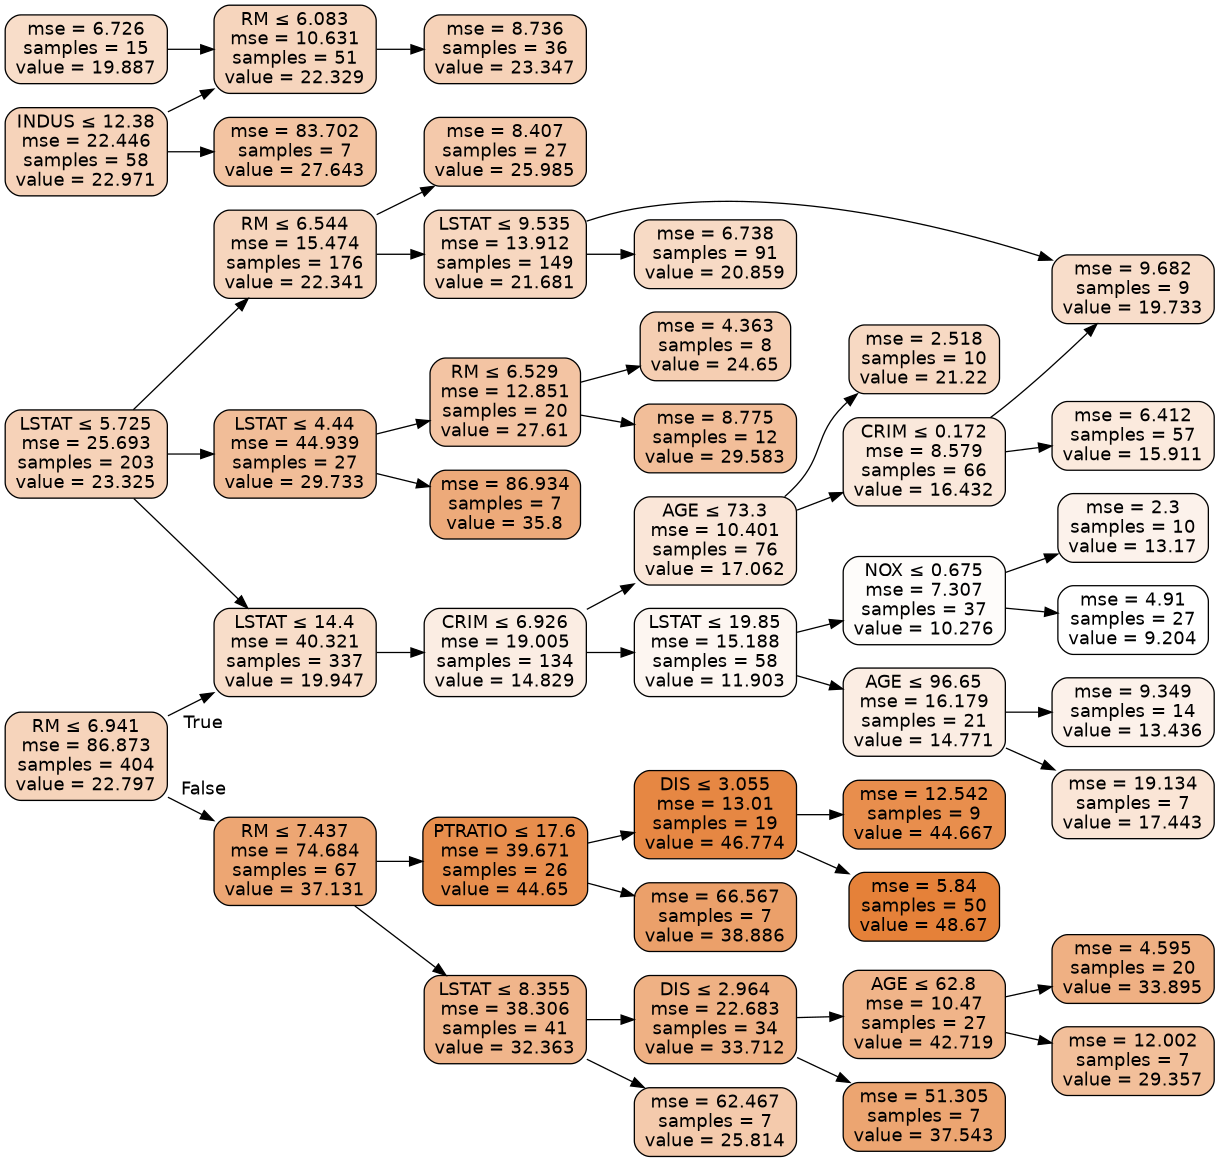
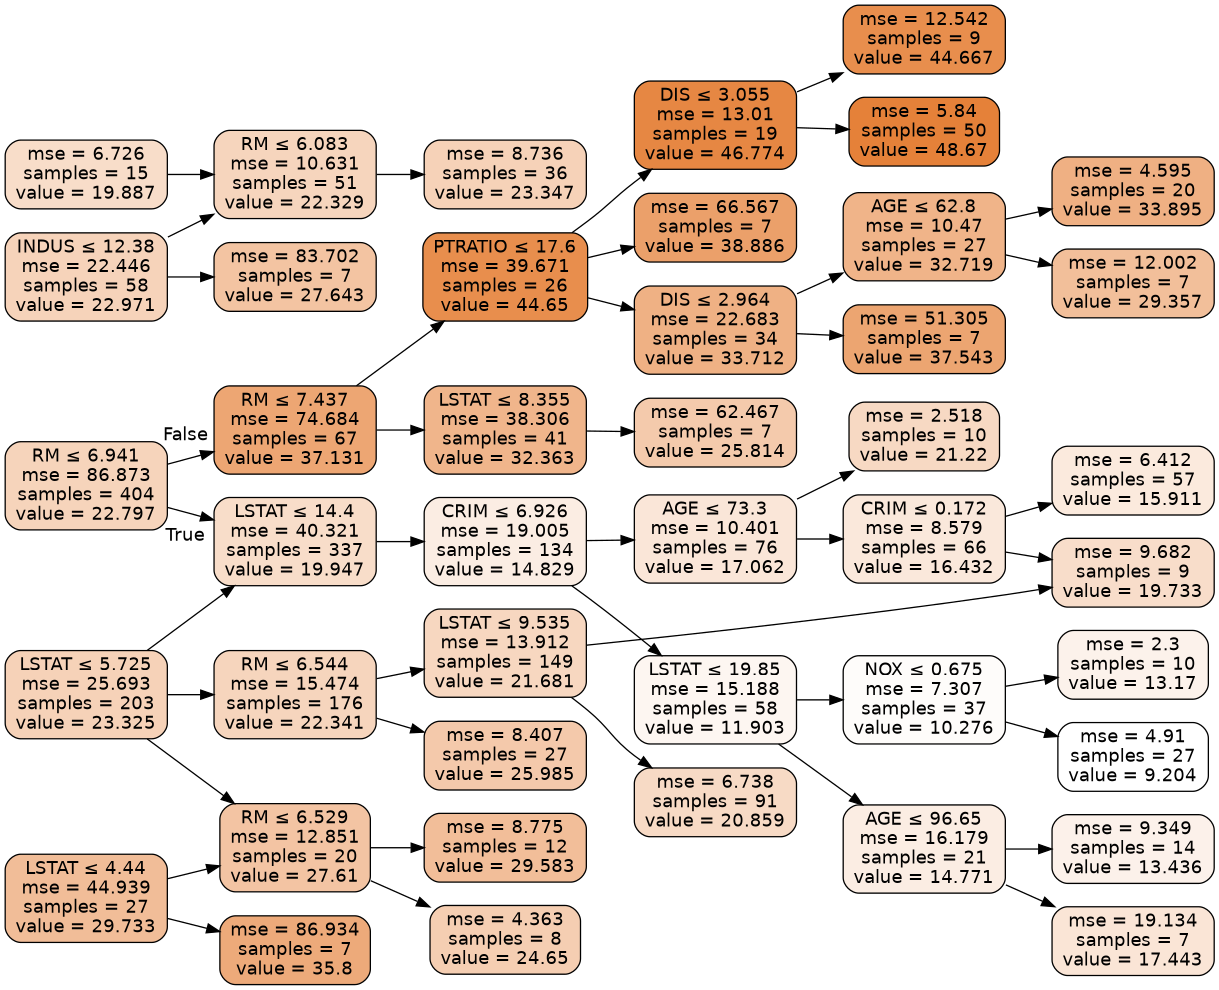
(184, 454) -> (186, 767)
(604, 1020) -> (605, 302)
(924, 1043) -> (924, 265)
